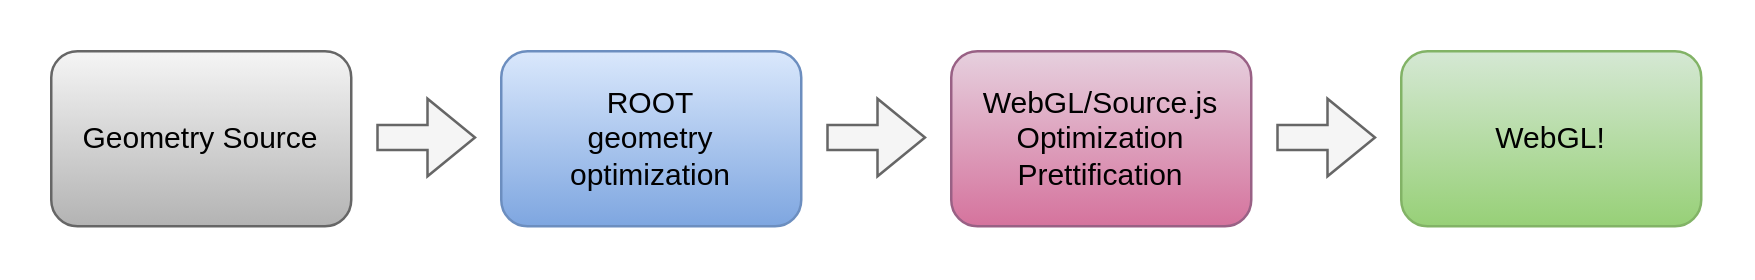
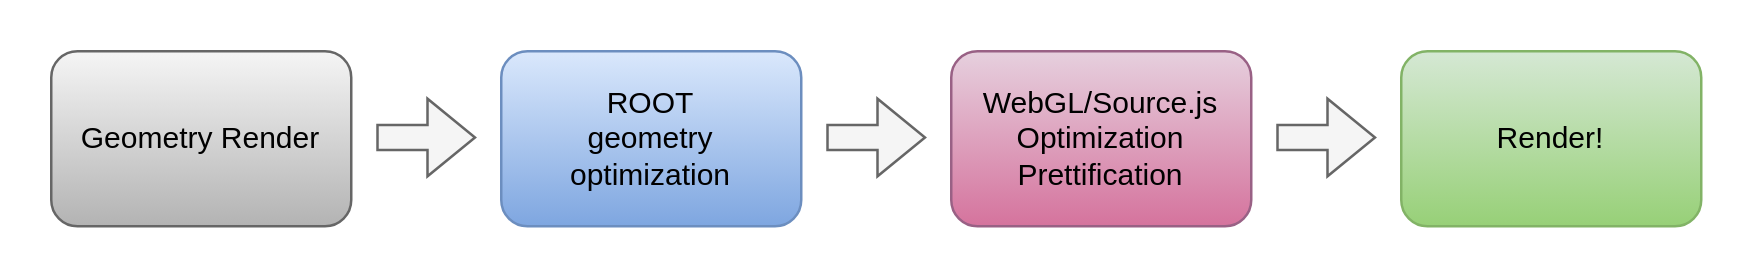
(201, 139) -> (201, 139)
(1551, 139) -> (1551, 139)
